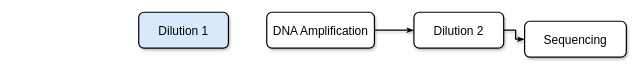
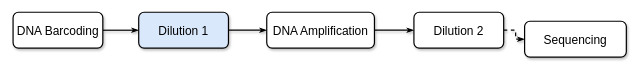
none -> (57, 30)
none -> (117, 30)
none -> (245, 30)
(515, 30) -> (515, 30)
